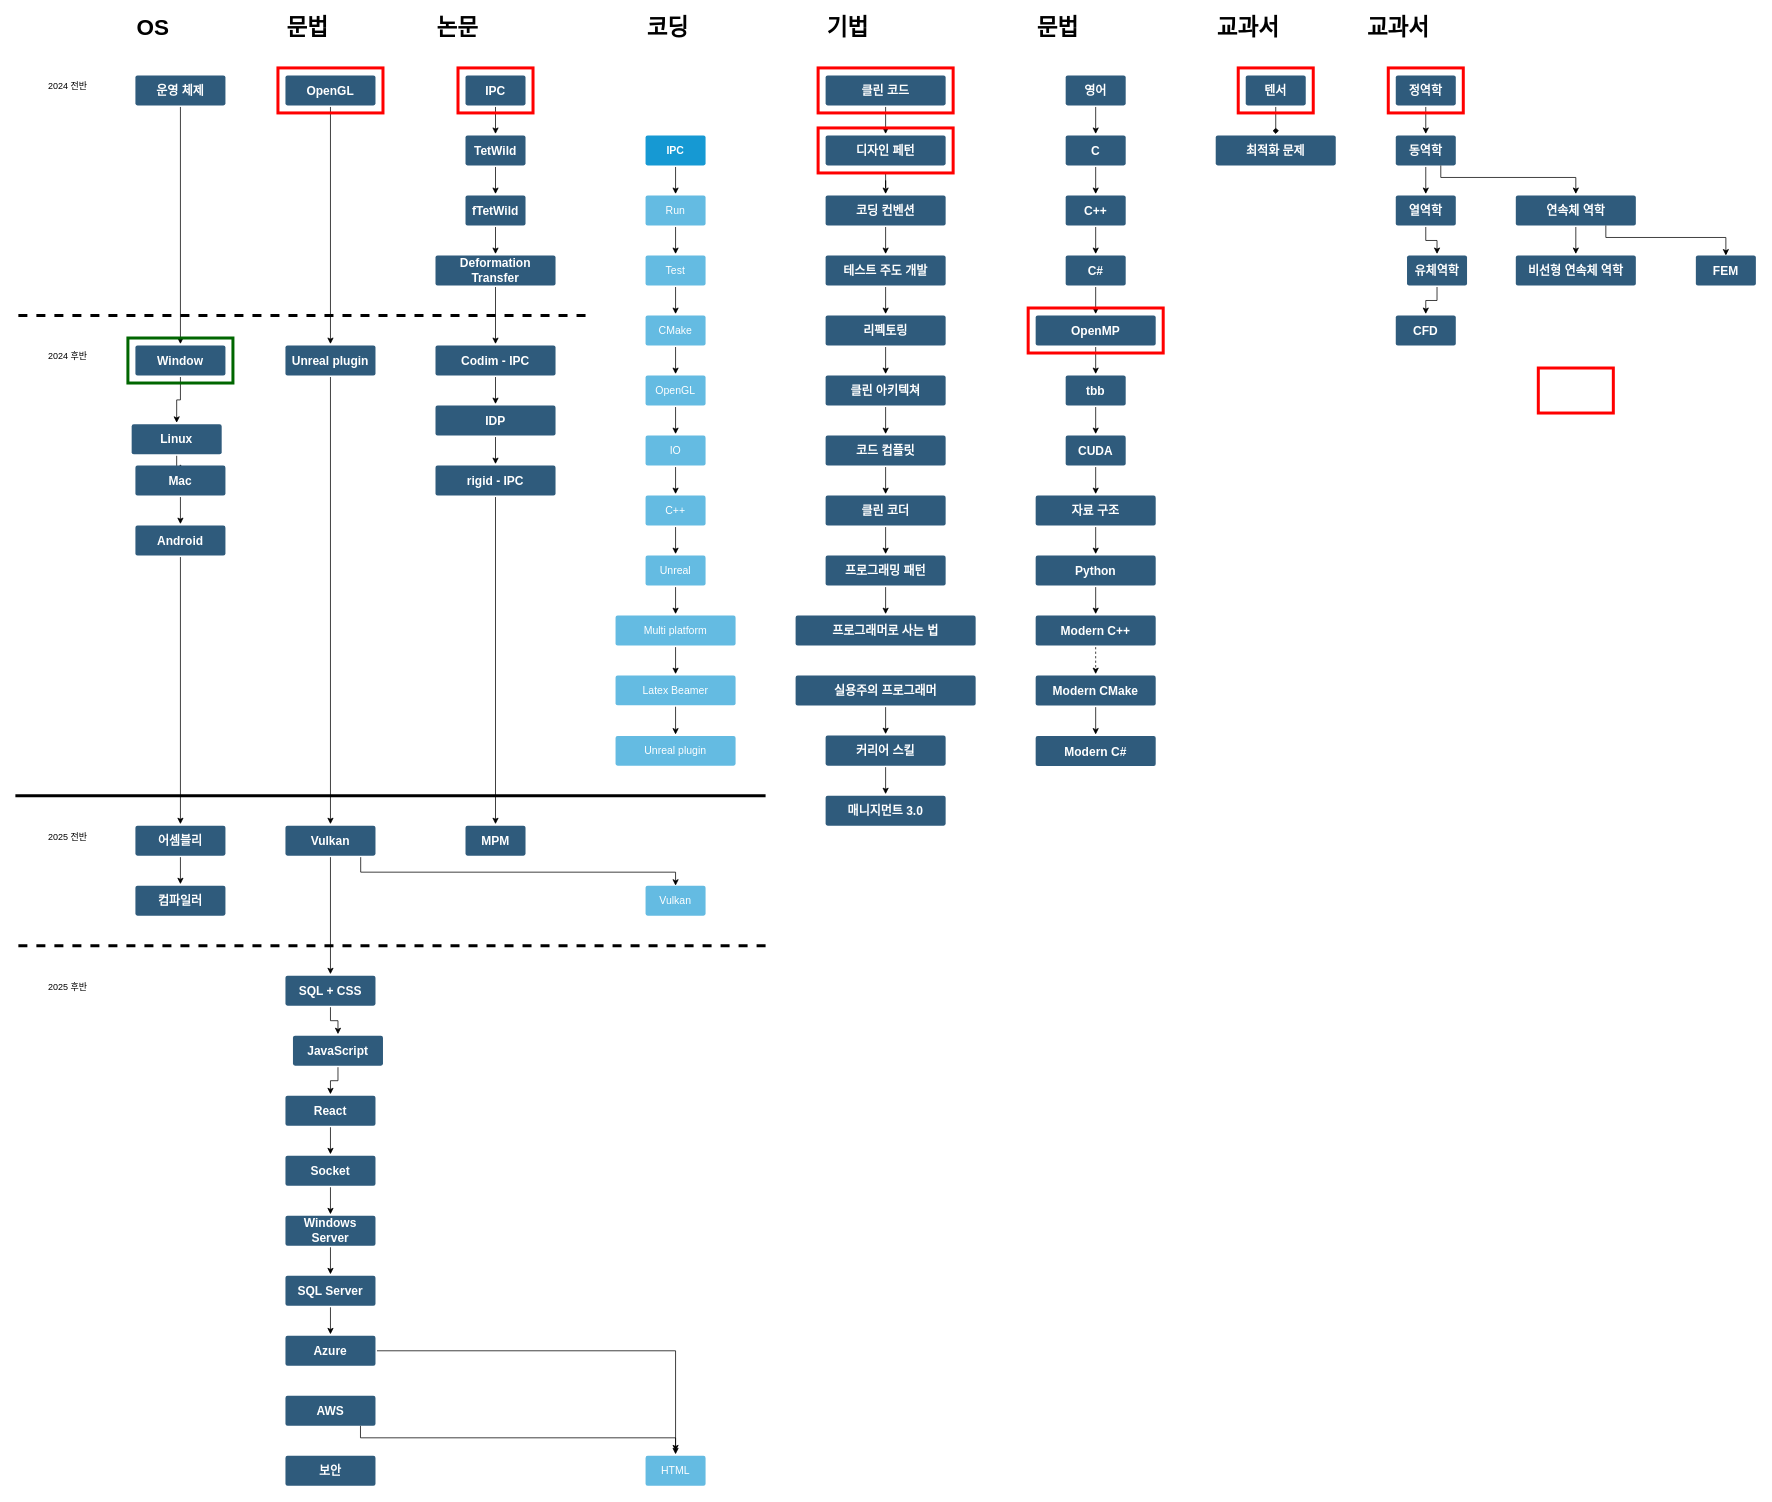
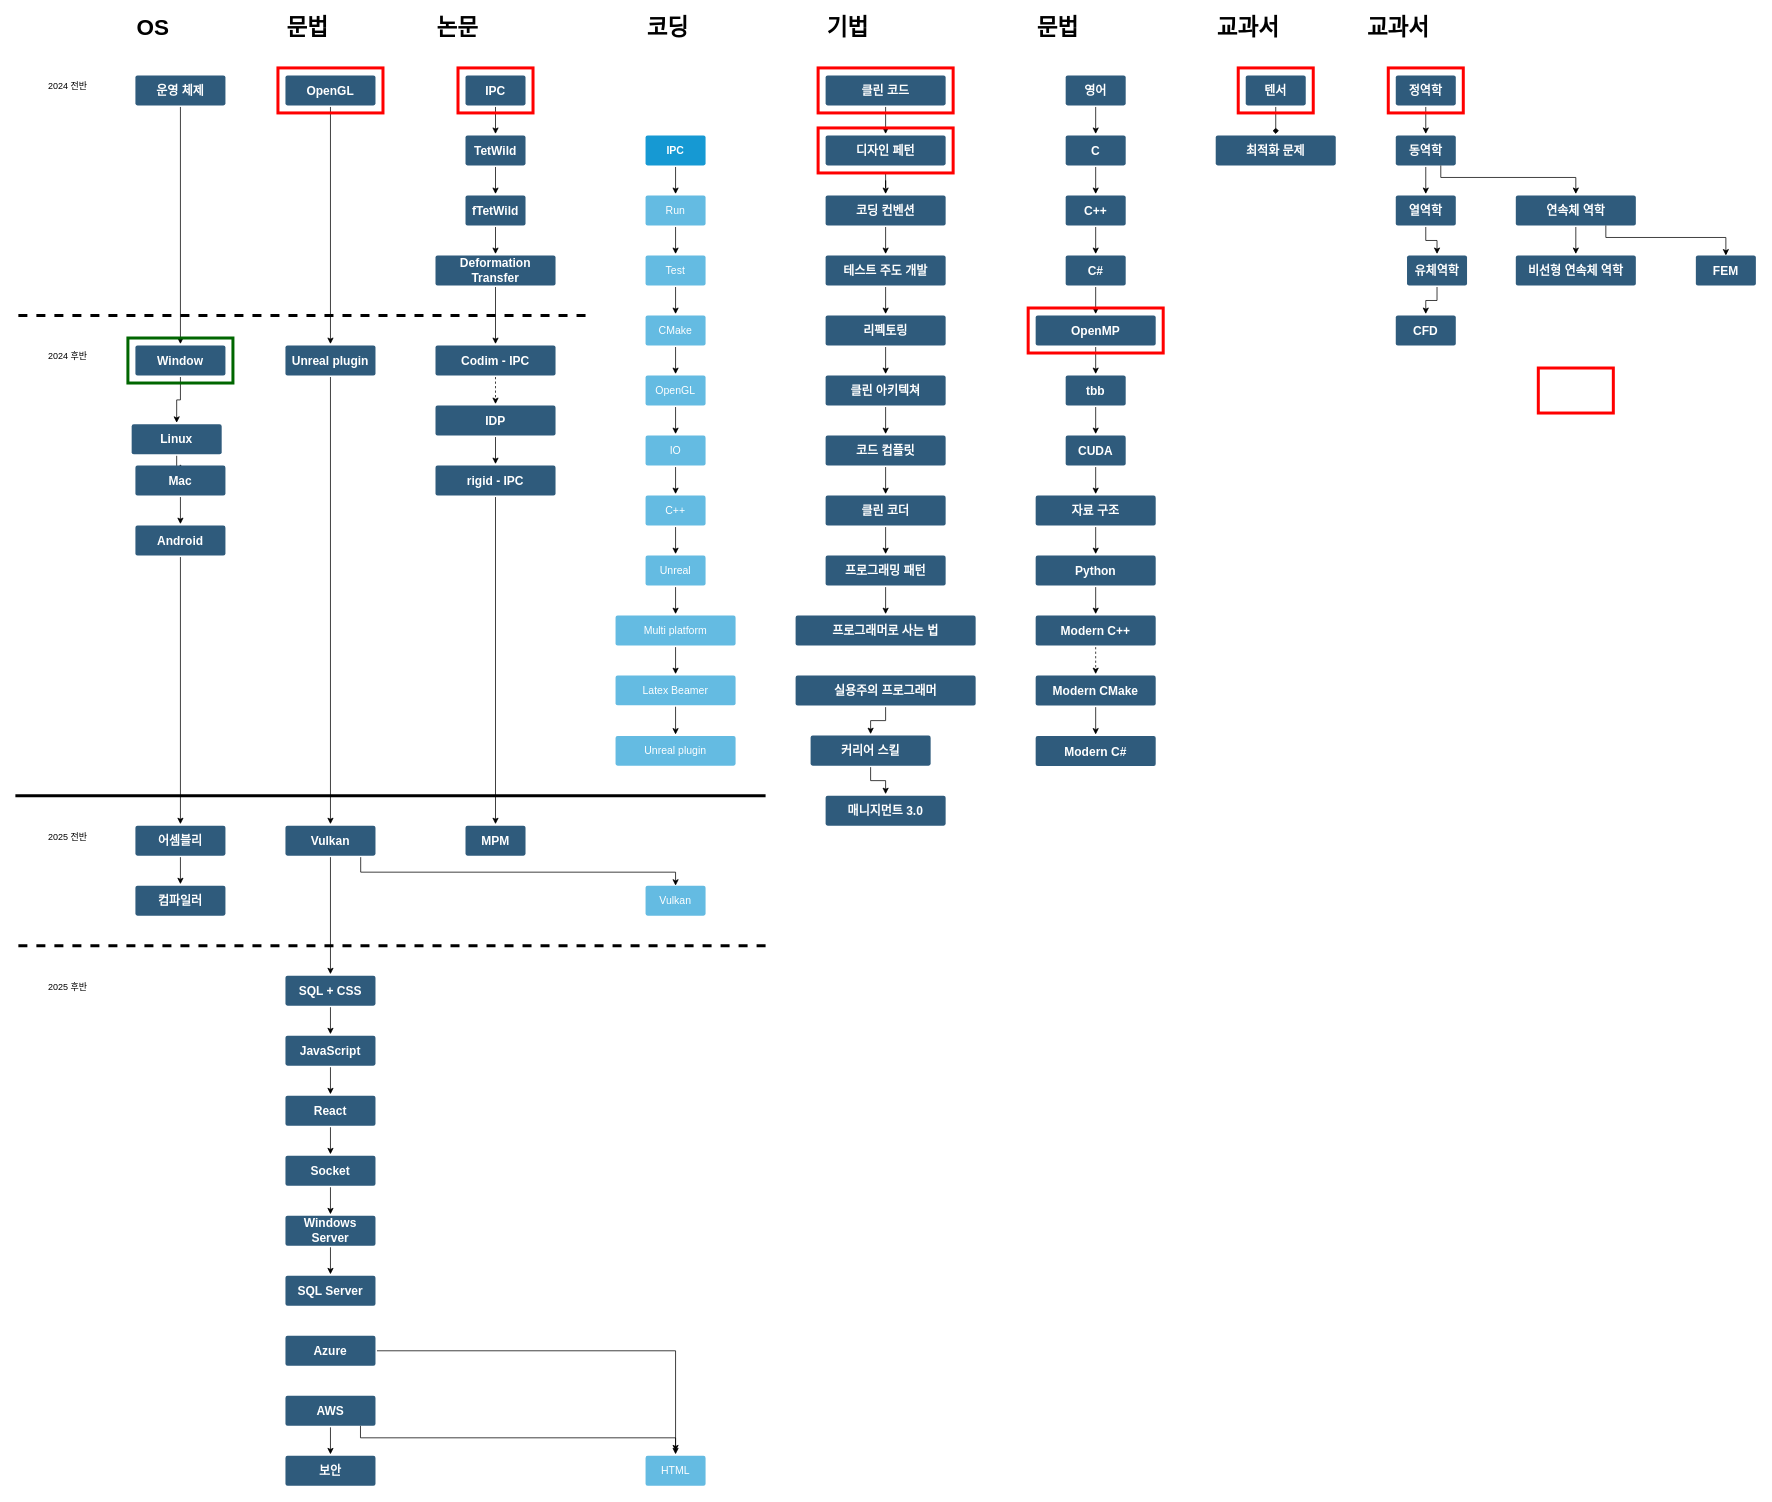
(495, 388) -> (495, 388)
(885, 750) -> (870, 750)
(338, 1050) -> (330, 1050)
(330, 1318) -> none
none -> (330, 1438)
